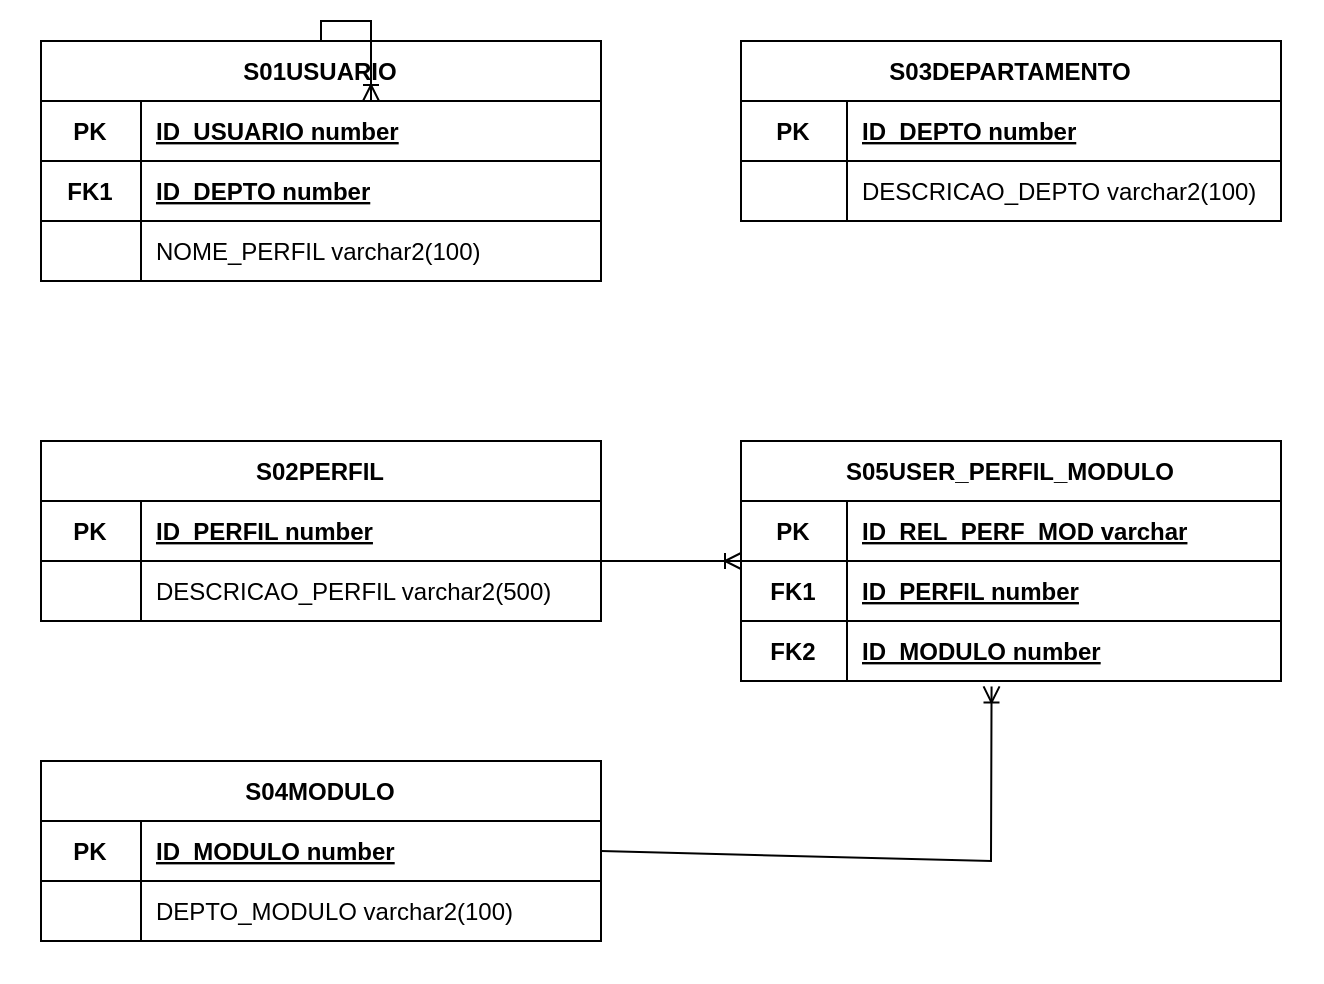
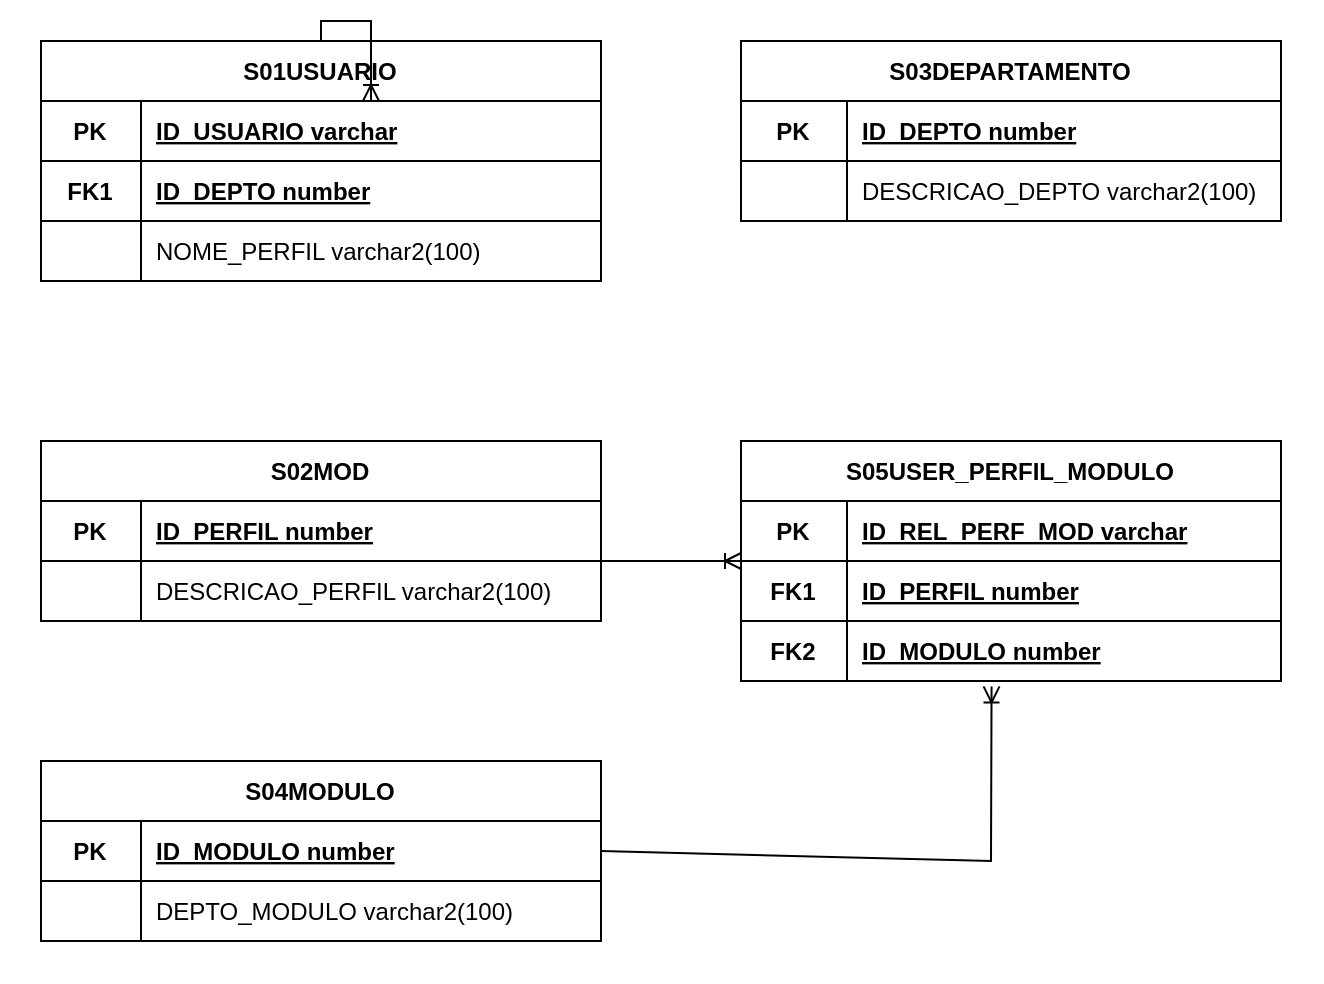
(267, 132) -> (274, 132)
(320, 472) -> (320, 472)
(354, 592) -> (354, 592)
